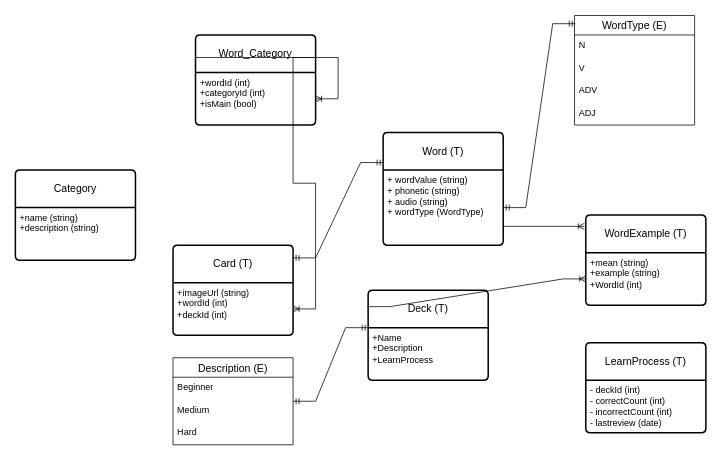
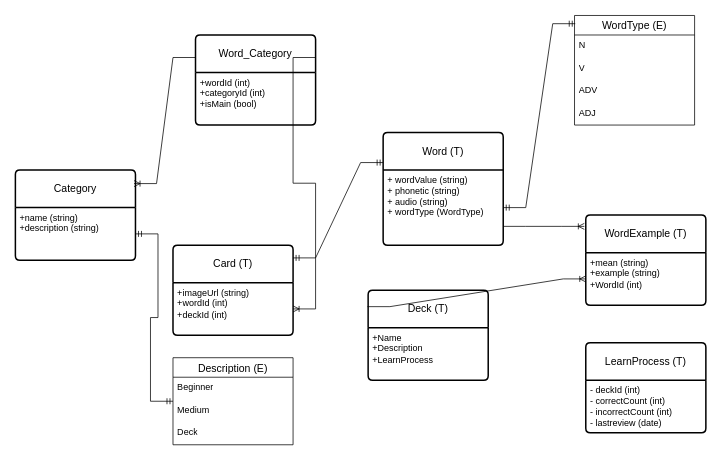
(243, 57) -> (165, 120)
(330, 366) -> (150, 365)
(187, 433) -> (187, 433)
